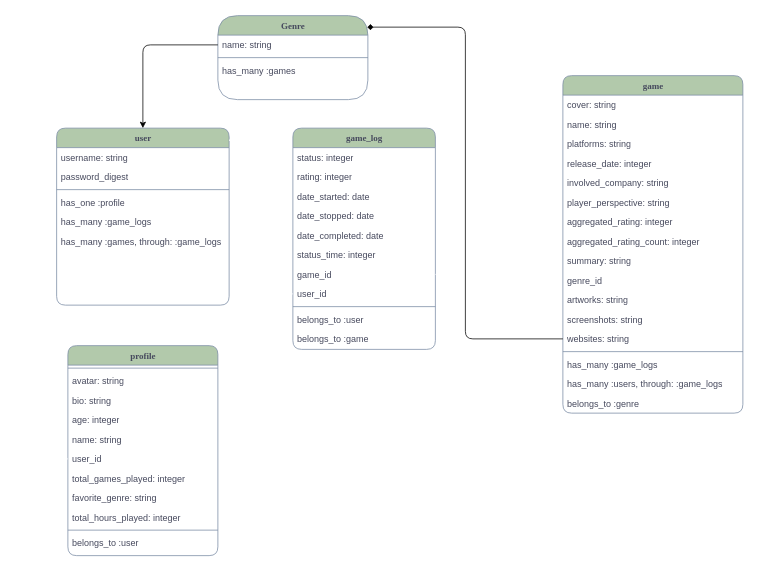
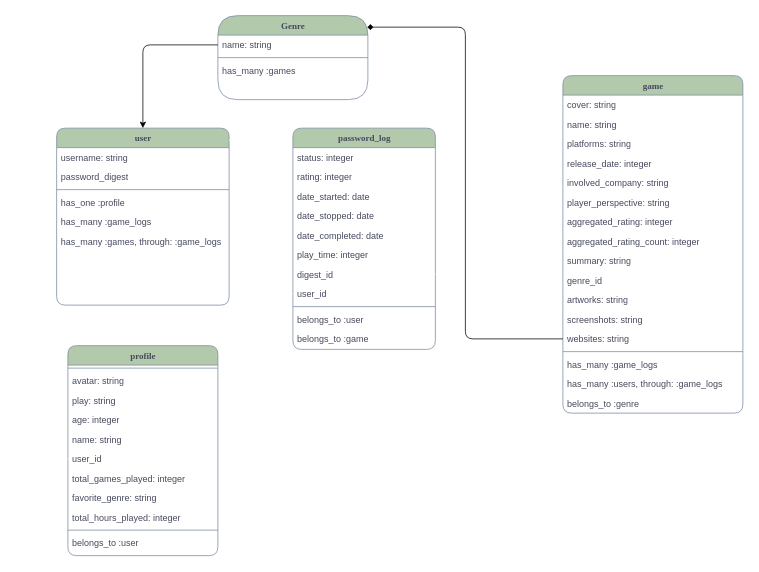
(365, 139) -> (365, 139)
(343, 256) -> (337, 256)
(314, 275) -> (318, 275)
(95, 401) -> (98, 401)
